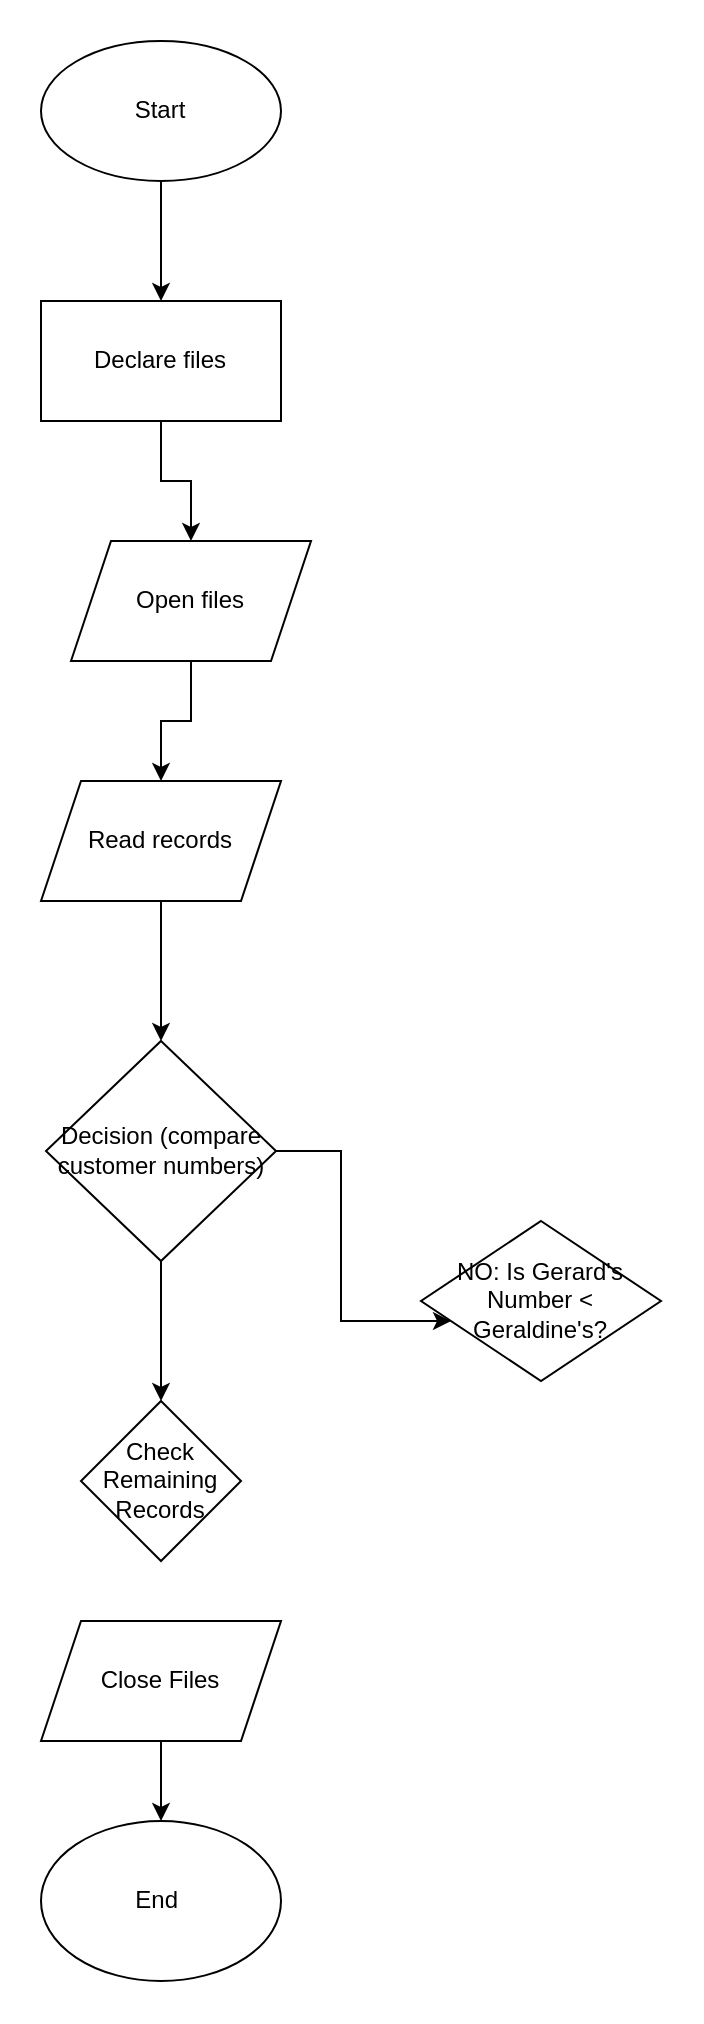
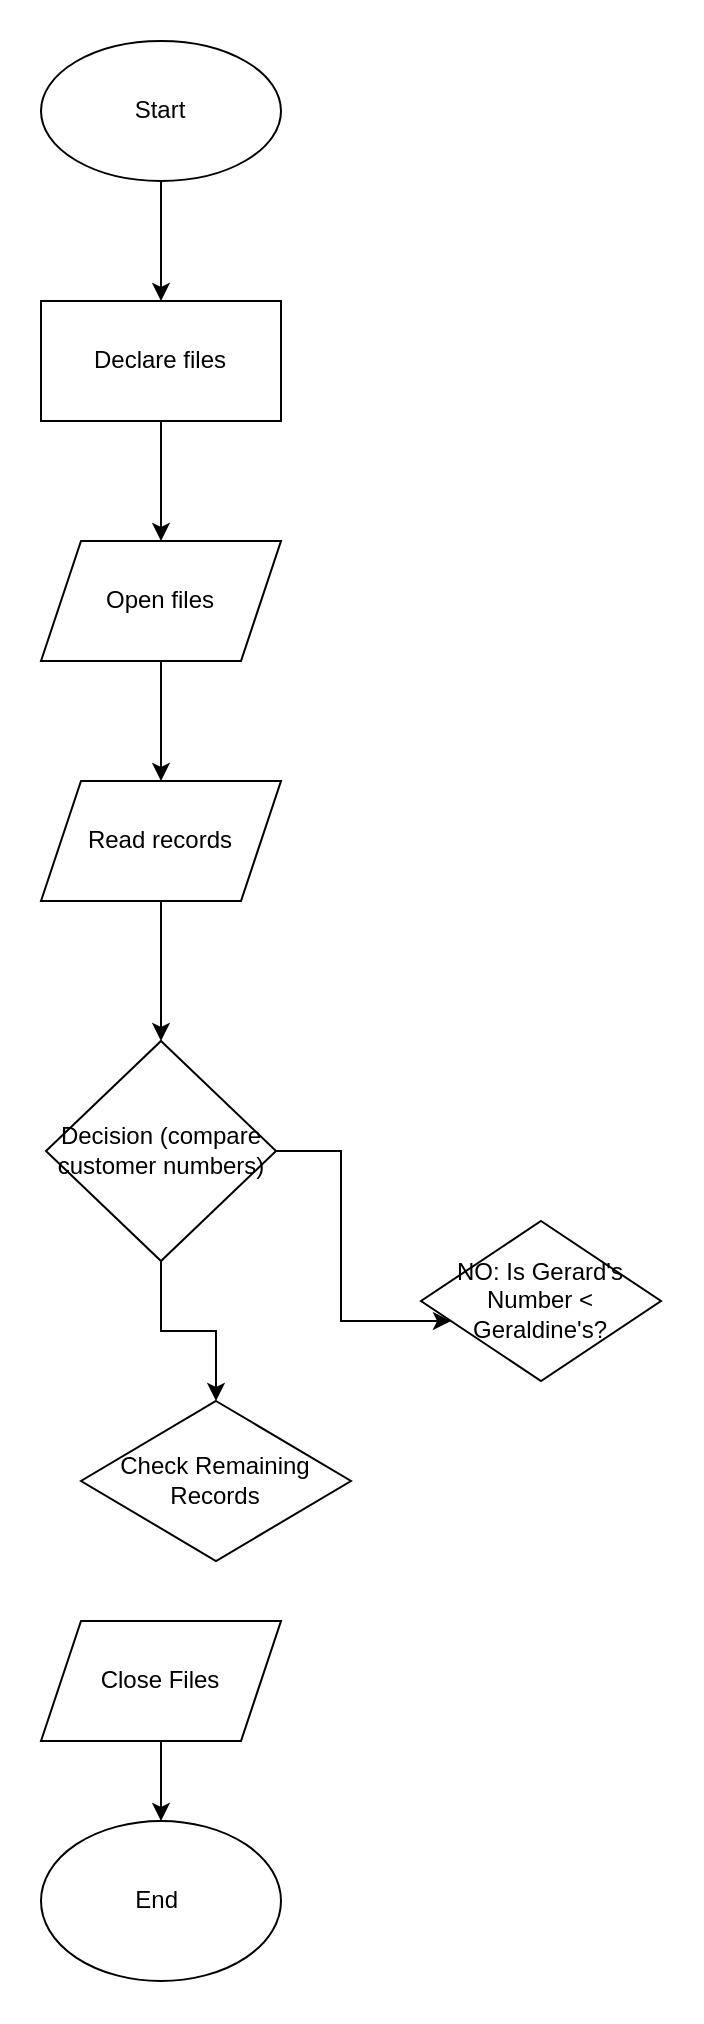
(191, 601) -> (161, 601)
(161, 1481) -> (216, 1481)
